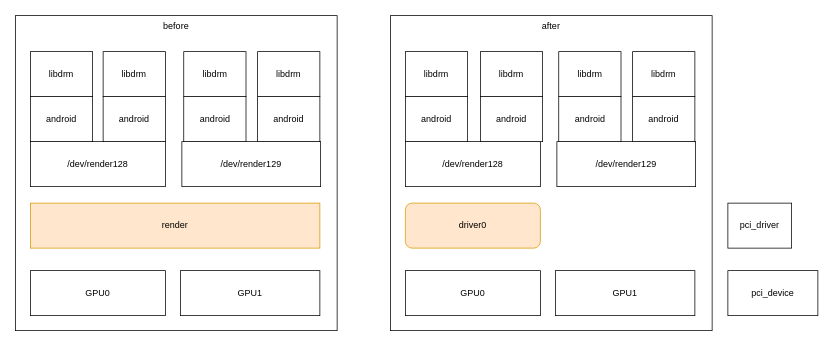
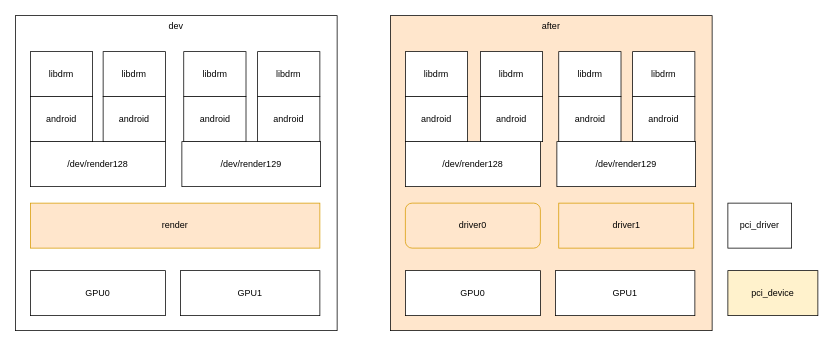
(176, 26) -> (176, 26)
(551, 173) -> (551, 173)
none -> (626, 225)
(773, 293) -> (773, 293)
